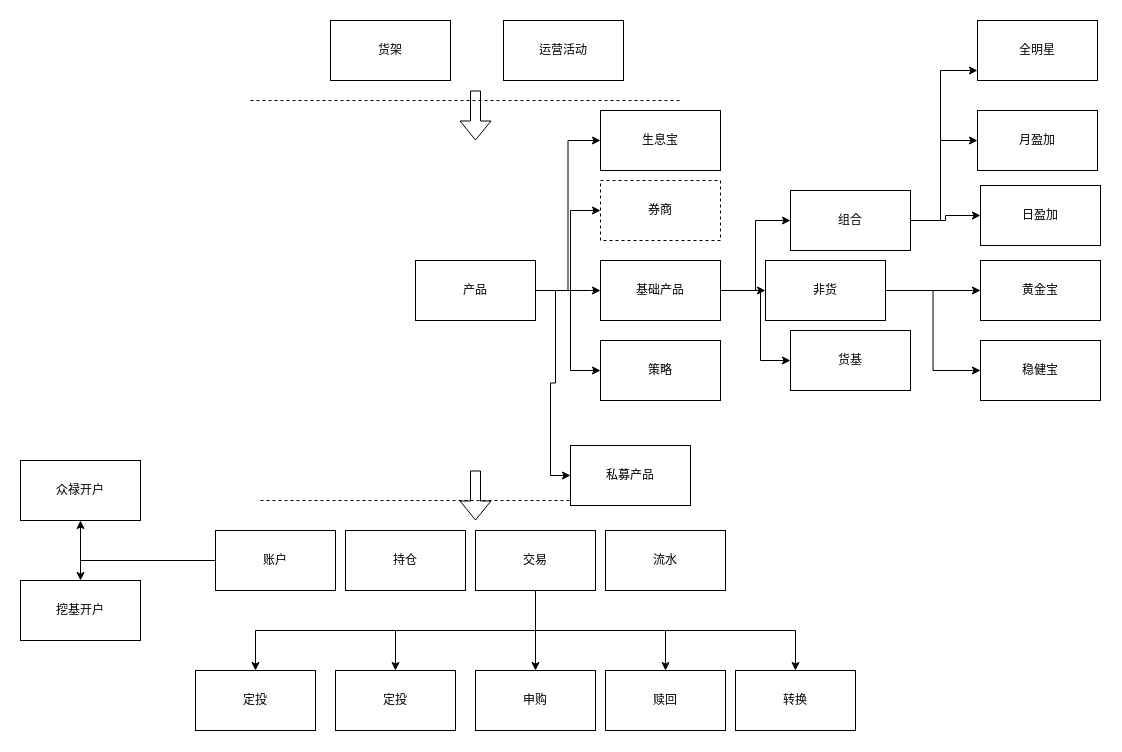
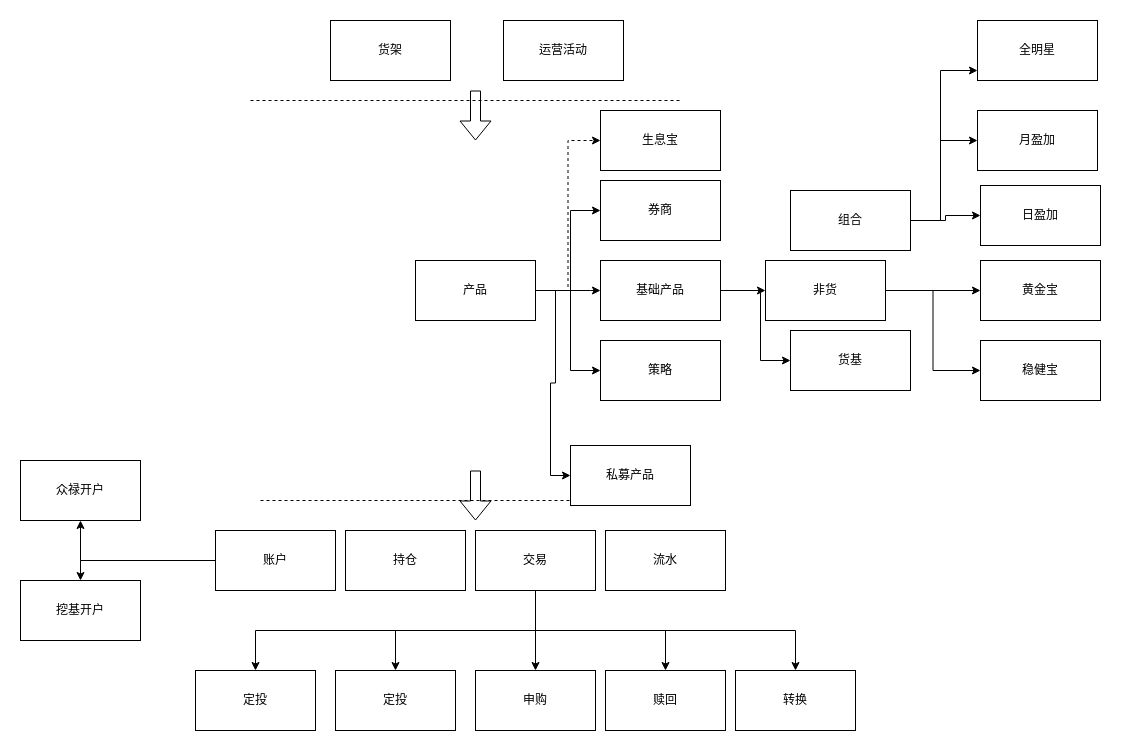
(568, 202) -> (568, 202)
(661, 211) -> (661, 211)
(756, 241) -> none
